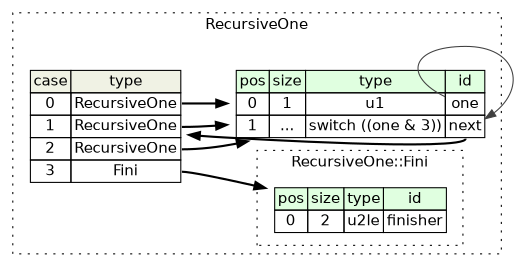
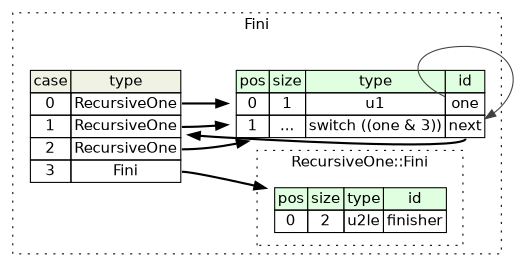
(257, 25) -> (257, 25)
